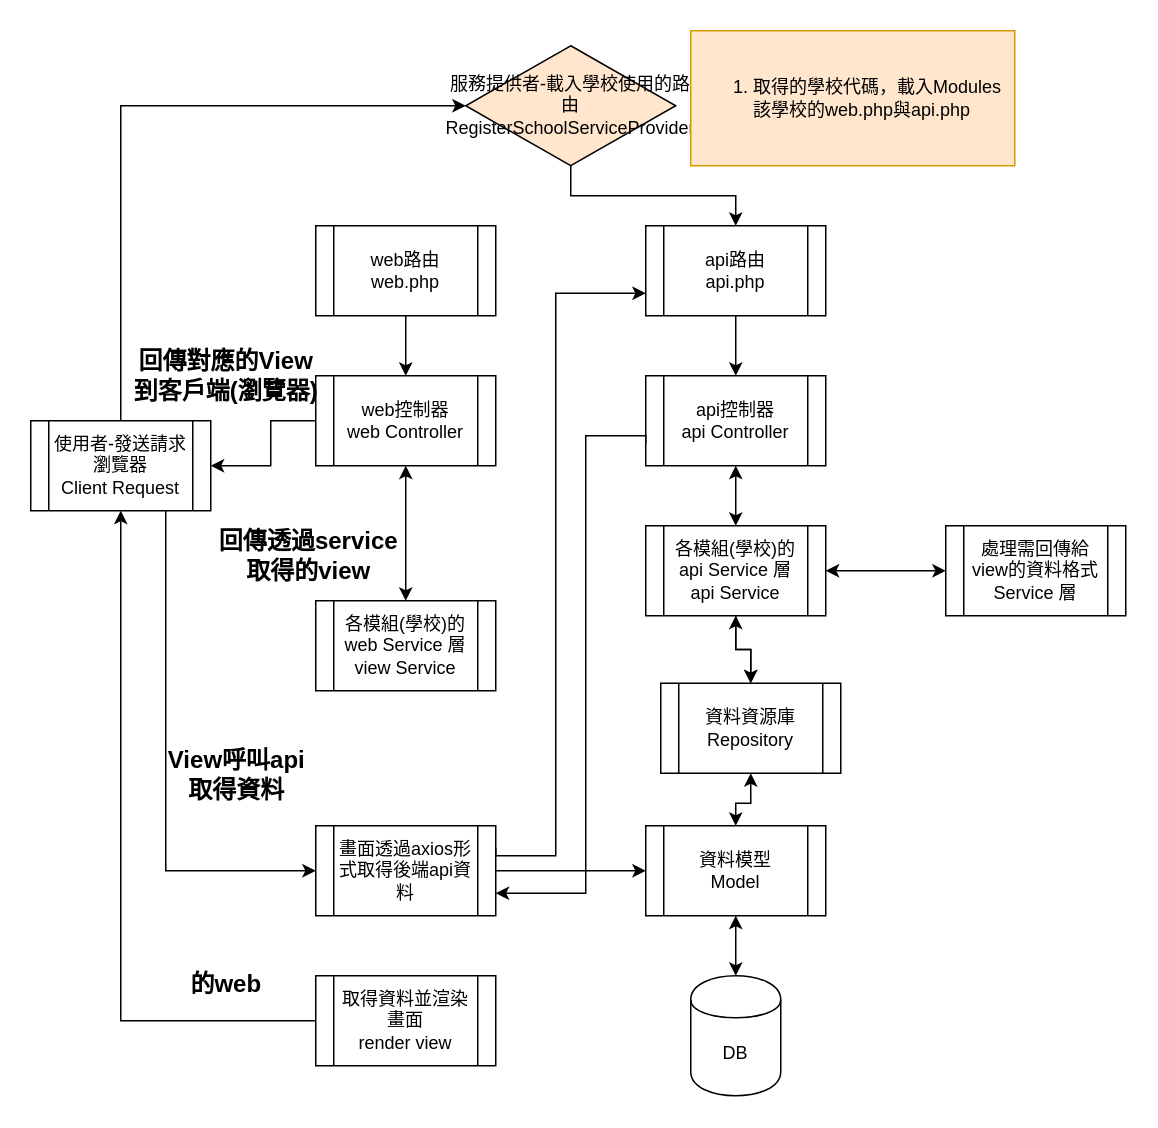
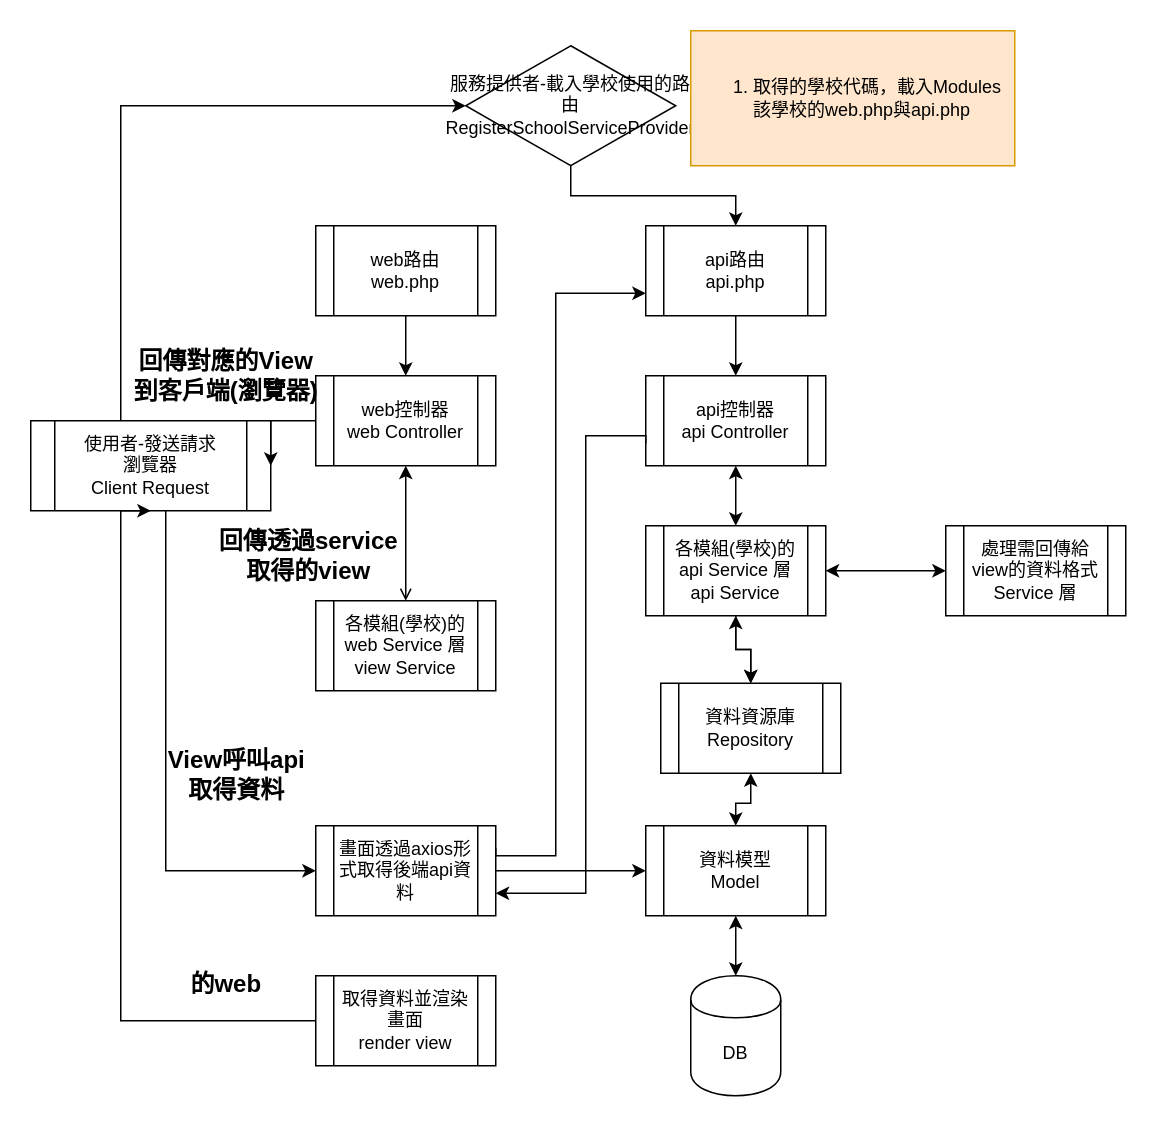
(571, 106) -> (571, 106)
(121, 466) -> (151, 466)
(406, 589) -> (406, 591)
